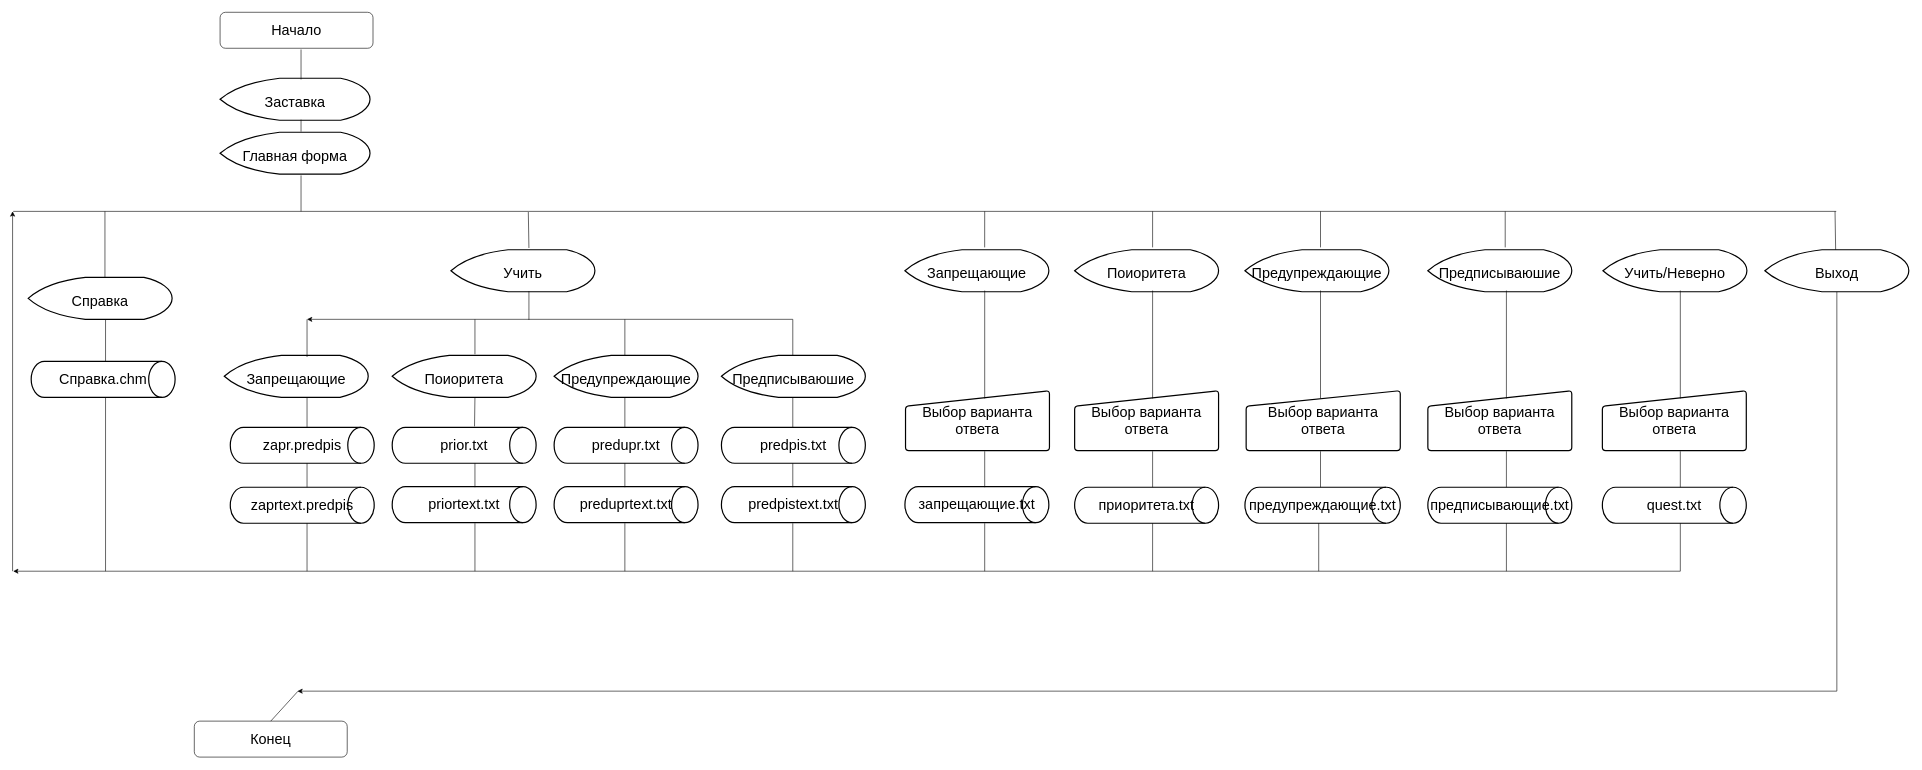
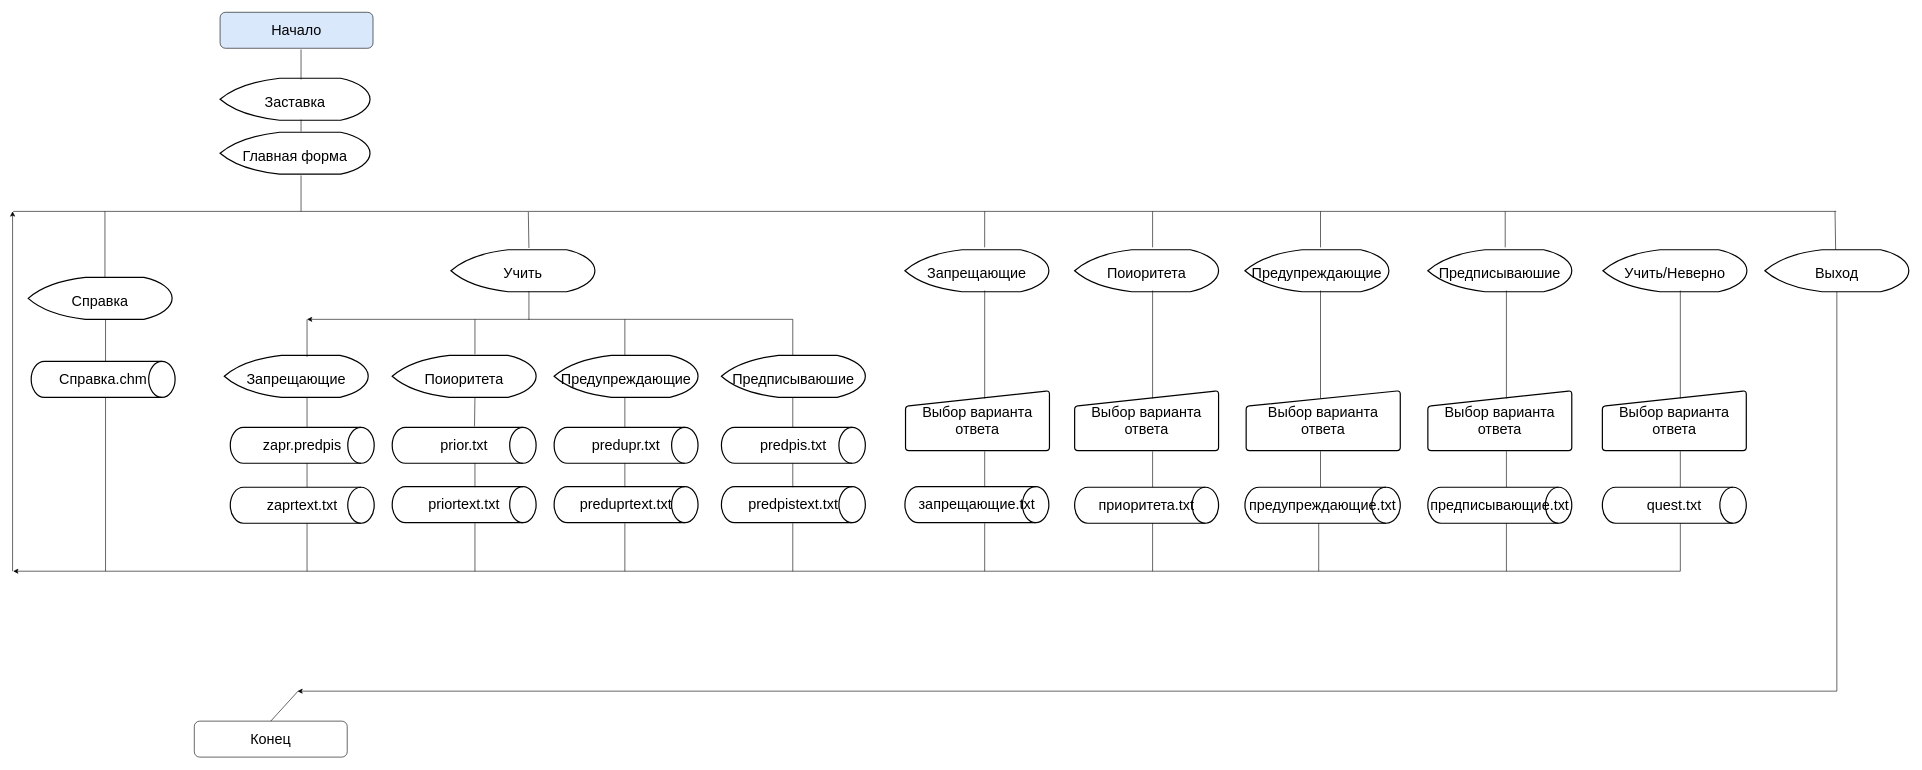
(296, 30) -> (296, 30)
(302, 506) -> (302, 506)
